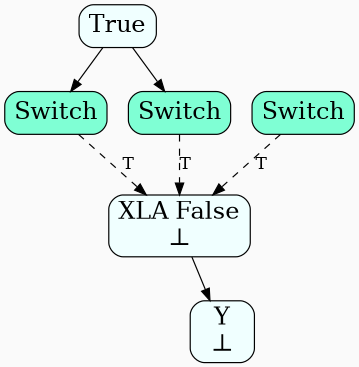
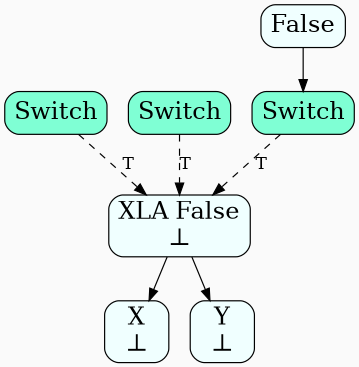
(118, 26) -> none
none -> (303, 26)
none -> (137, 332)
